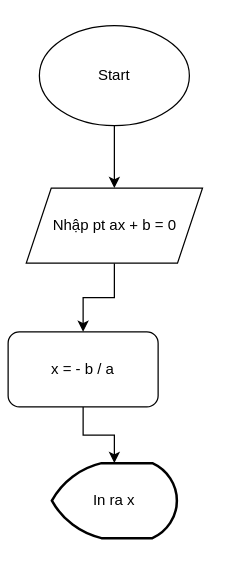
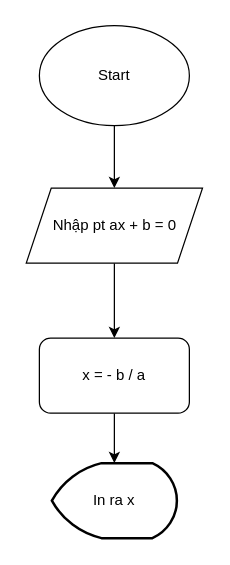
(83, 369) -> (114, 376)
